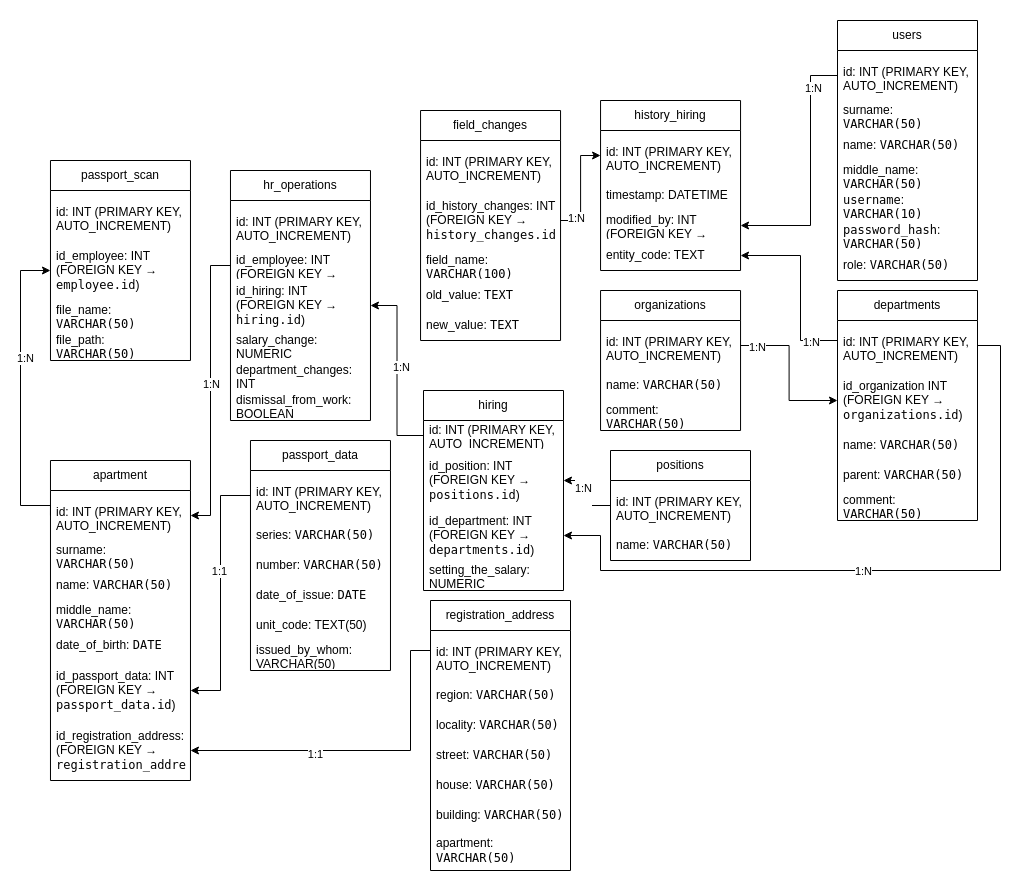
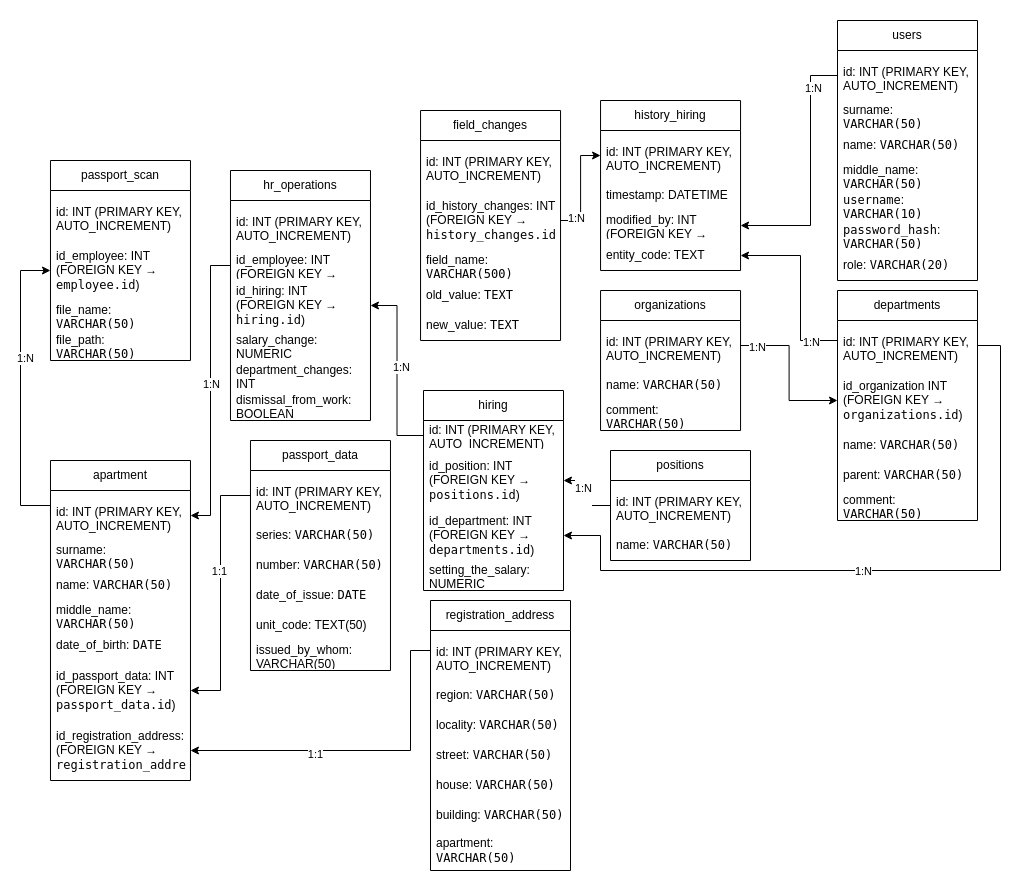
(492, 266) -> (492, 266)
(896, 266) -> (896, 266)
